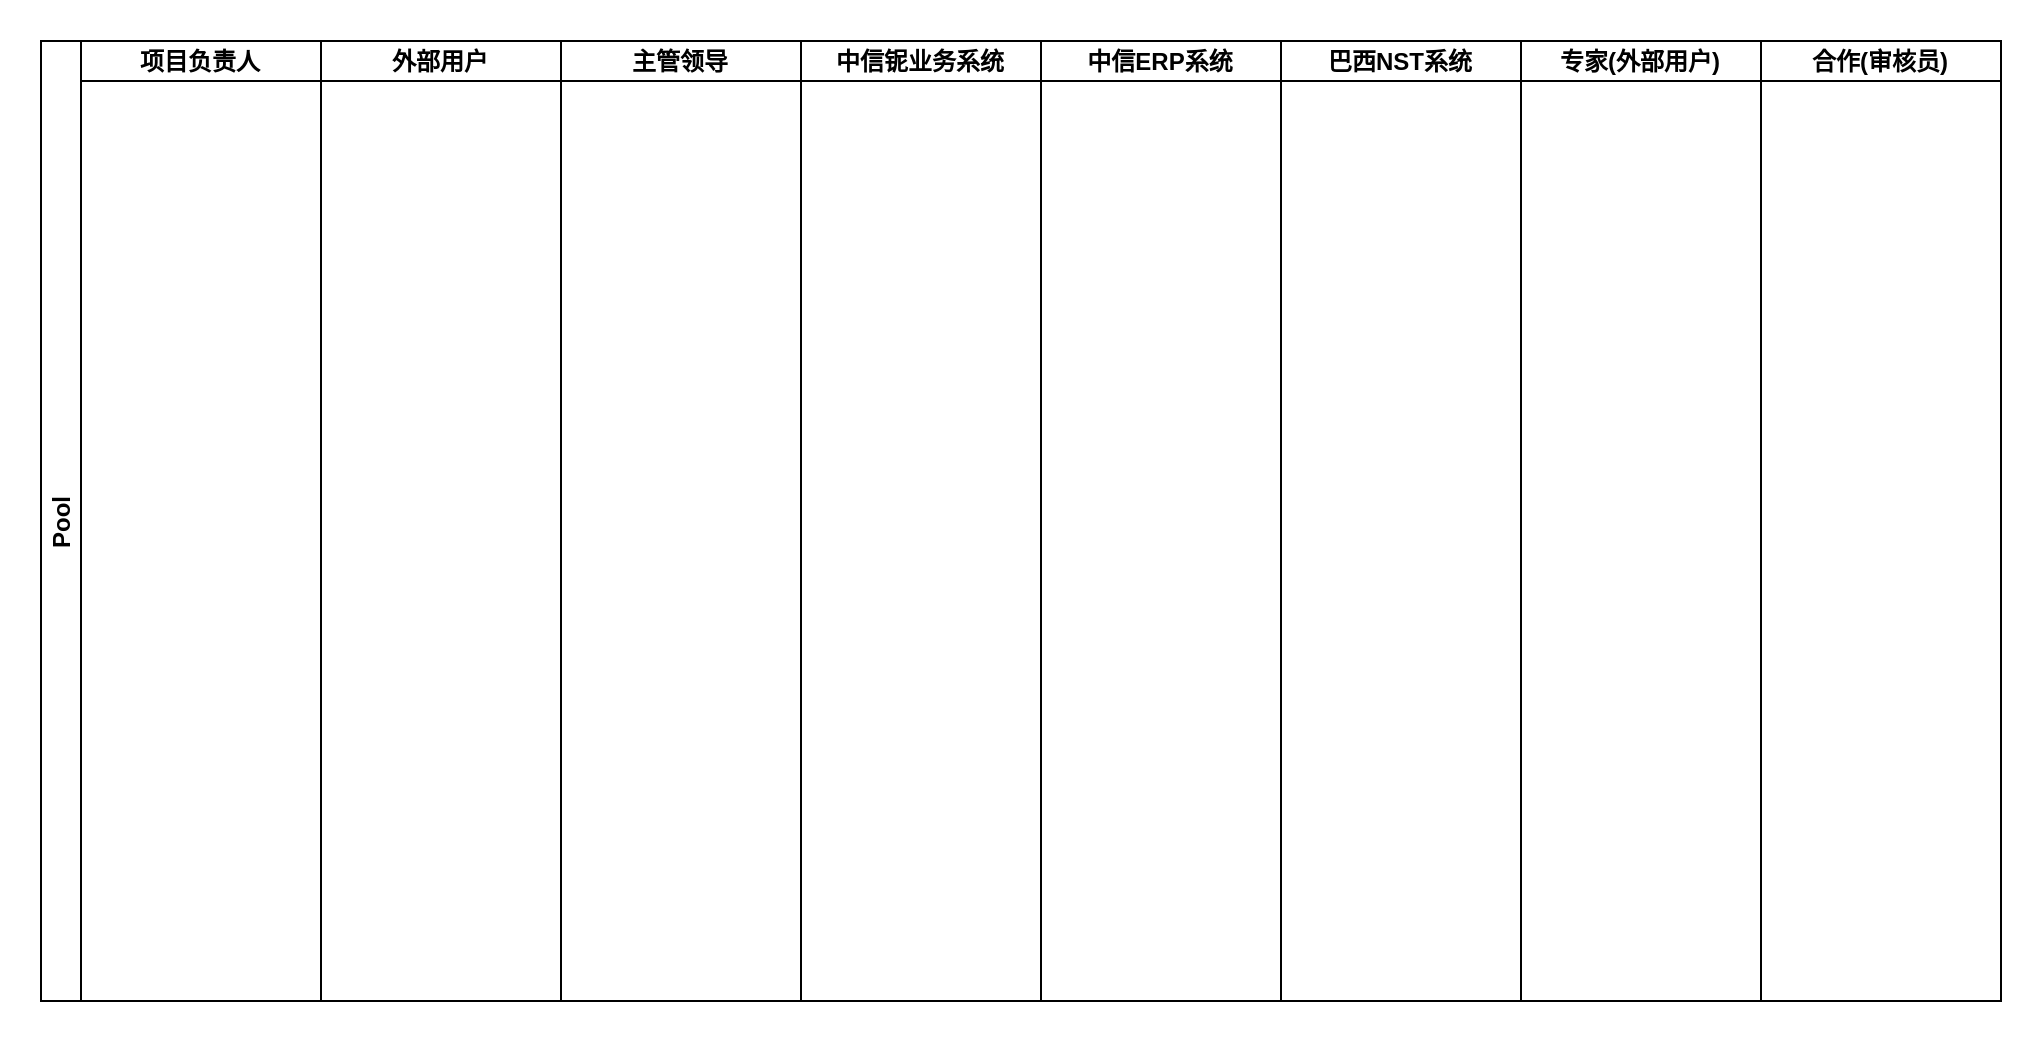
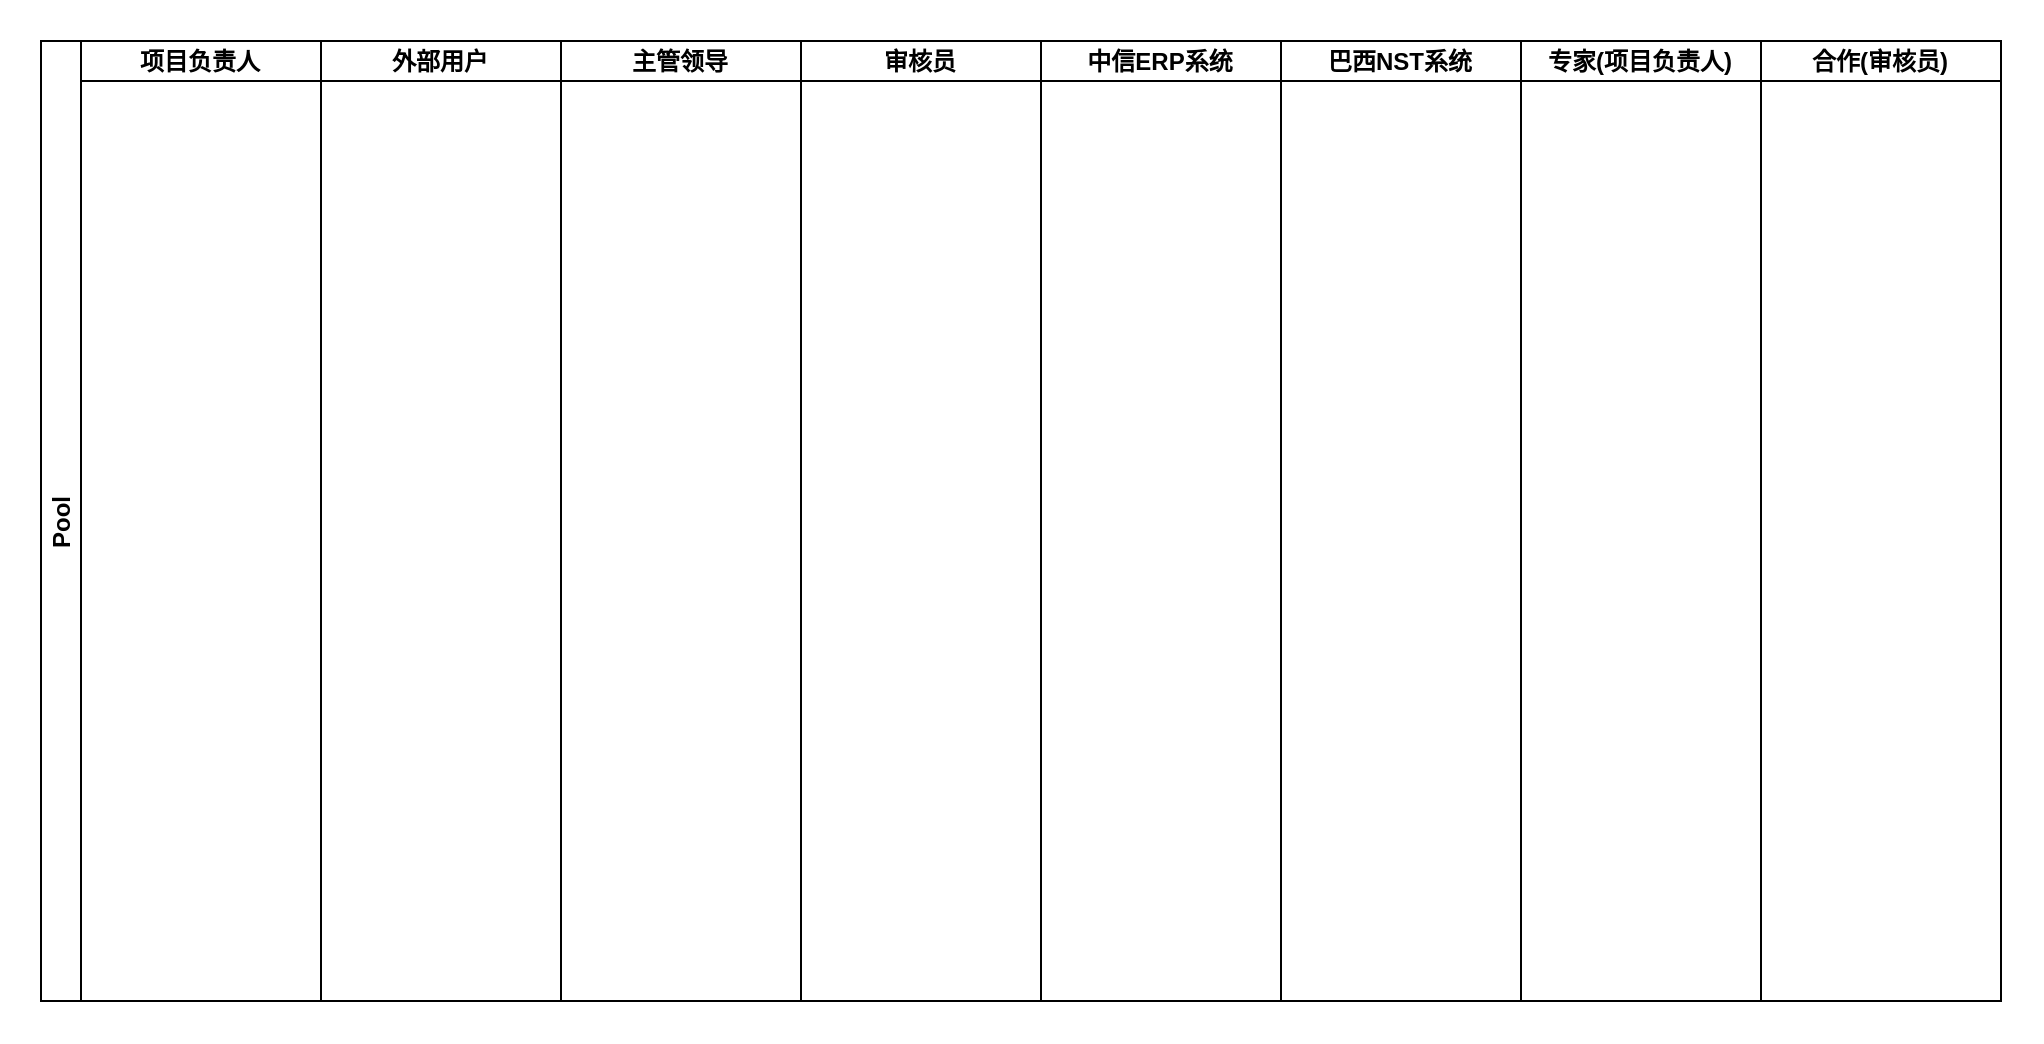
(920, 62) -> (920, 62)
(1640, 62) -> (1640, 62)
